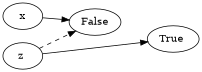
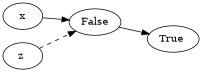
(92, 48) -> (131, 30)
